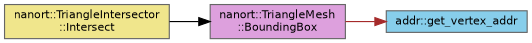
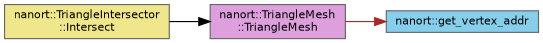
(278, 22) -> (278, 22)
(457, 22) -> (462, 22)
